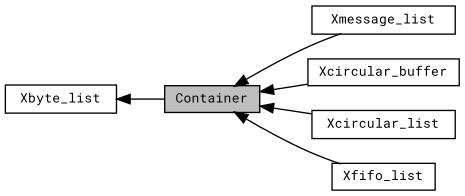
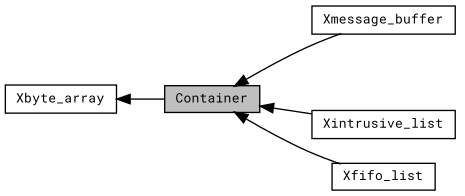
(384, 20) -> (384, 20)
(384, 72) -> none
(61, 99) -> (61, 99)
(384, 125) -> (384, 125)
